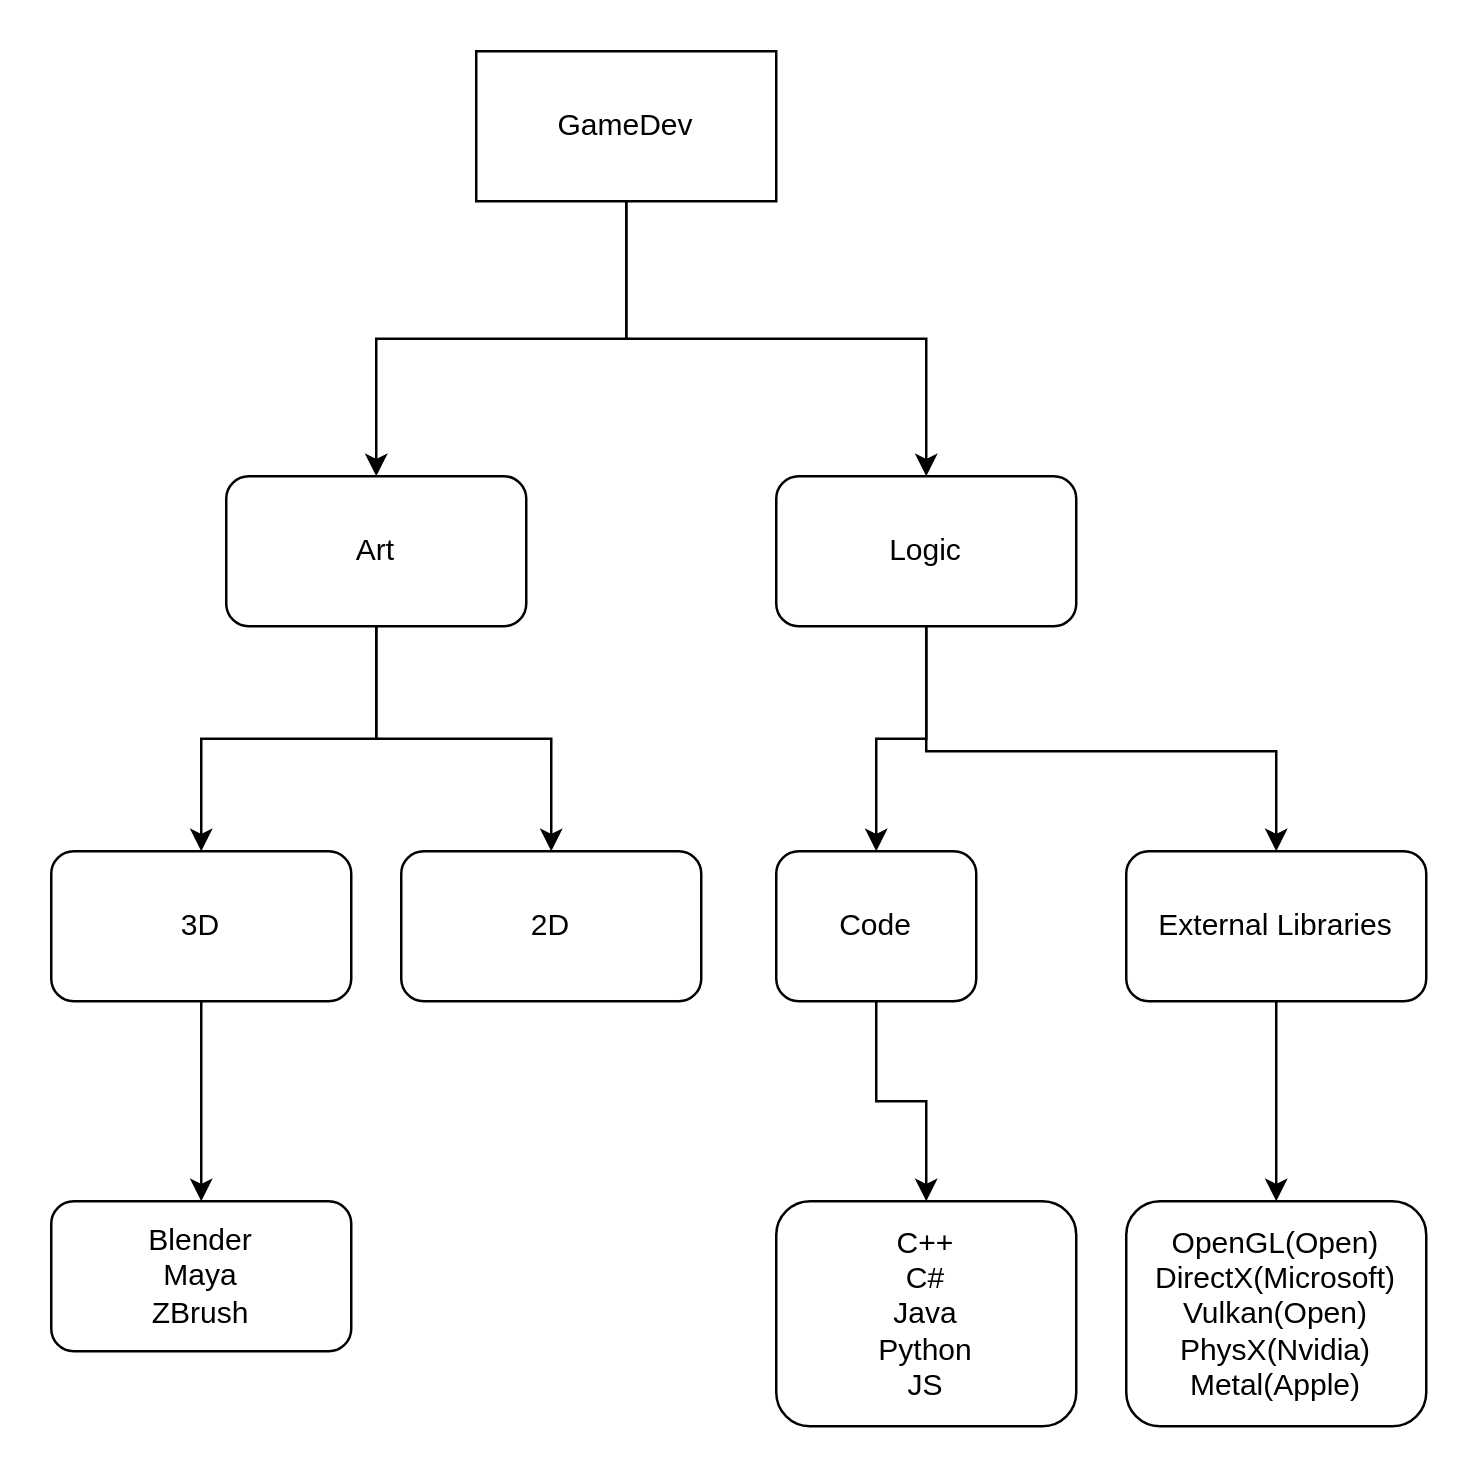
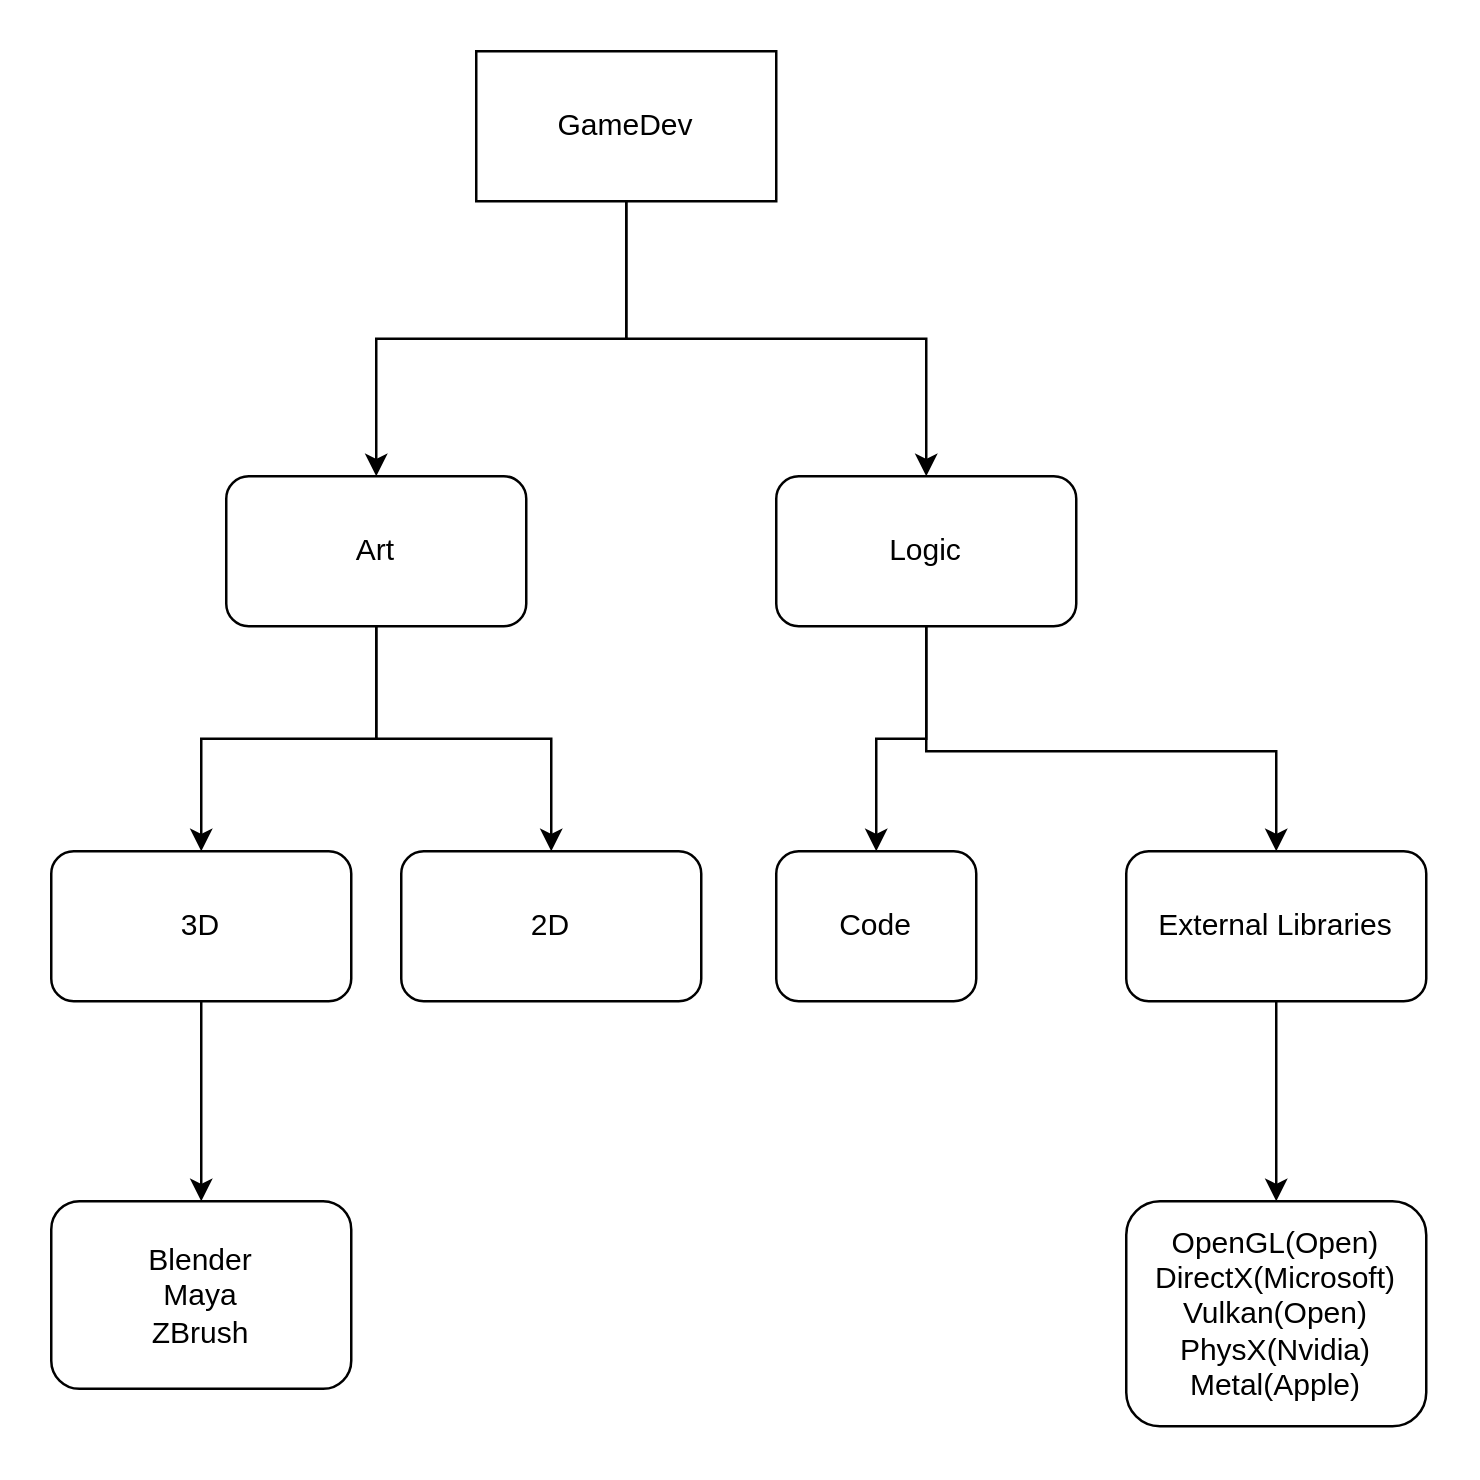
(893, 1101) -> none
(201, 1276) -> (201, 1295)
(926, 1314) -> none
